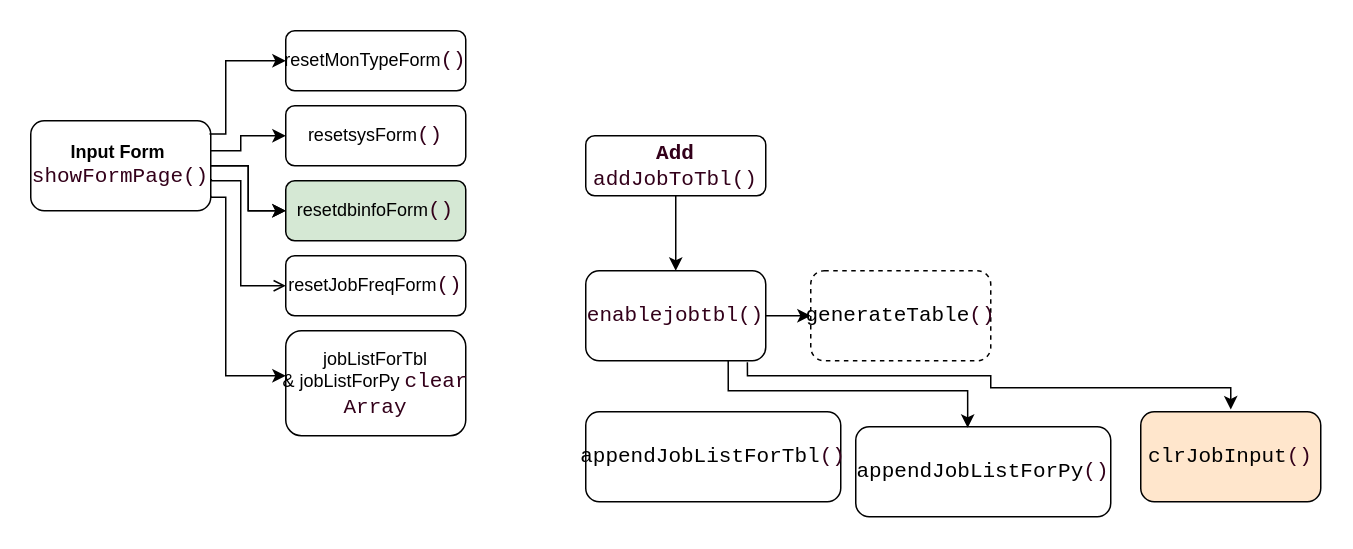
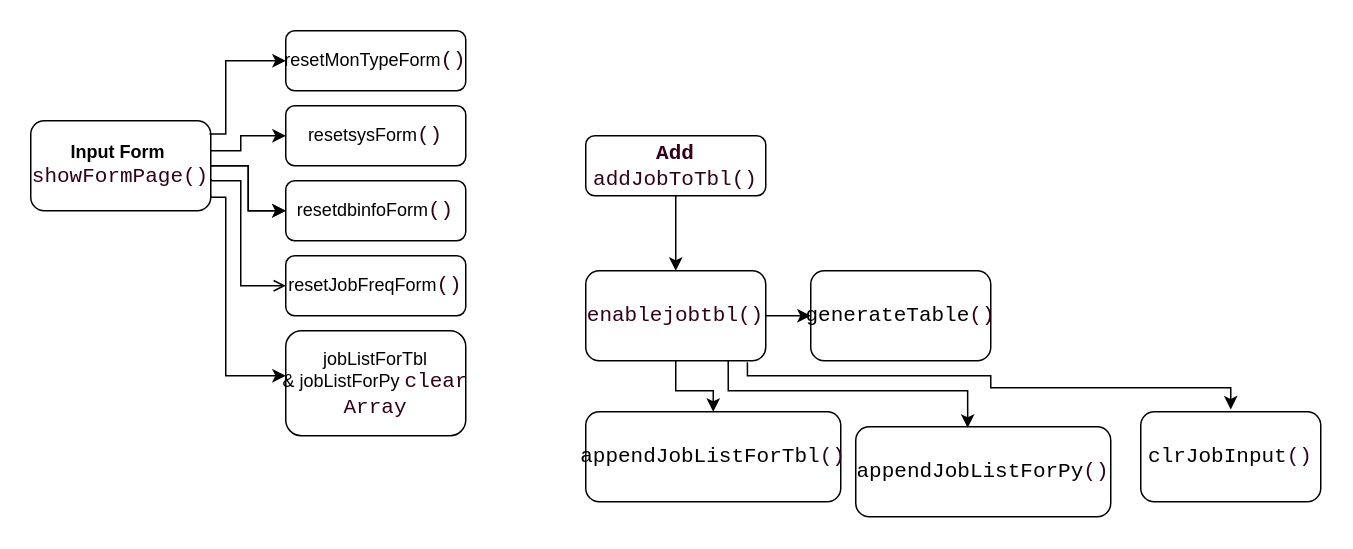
(376, 211) -> (376, 211)
(901, 316) -> (901, 316)
none -> (685, 391)
(1231, 457) -> (1231, 457)
